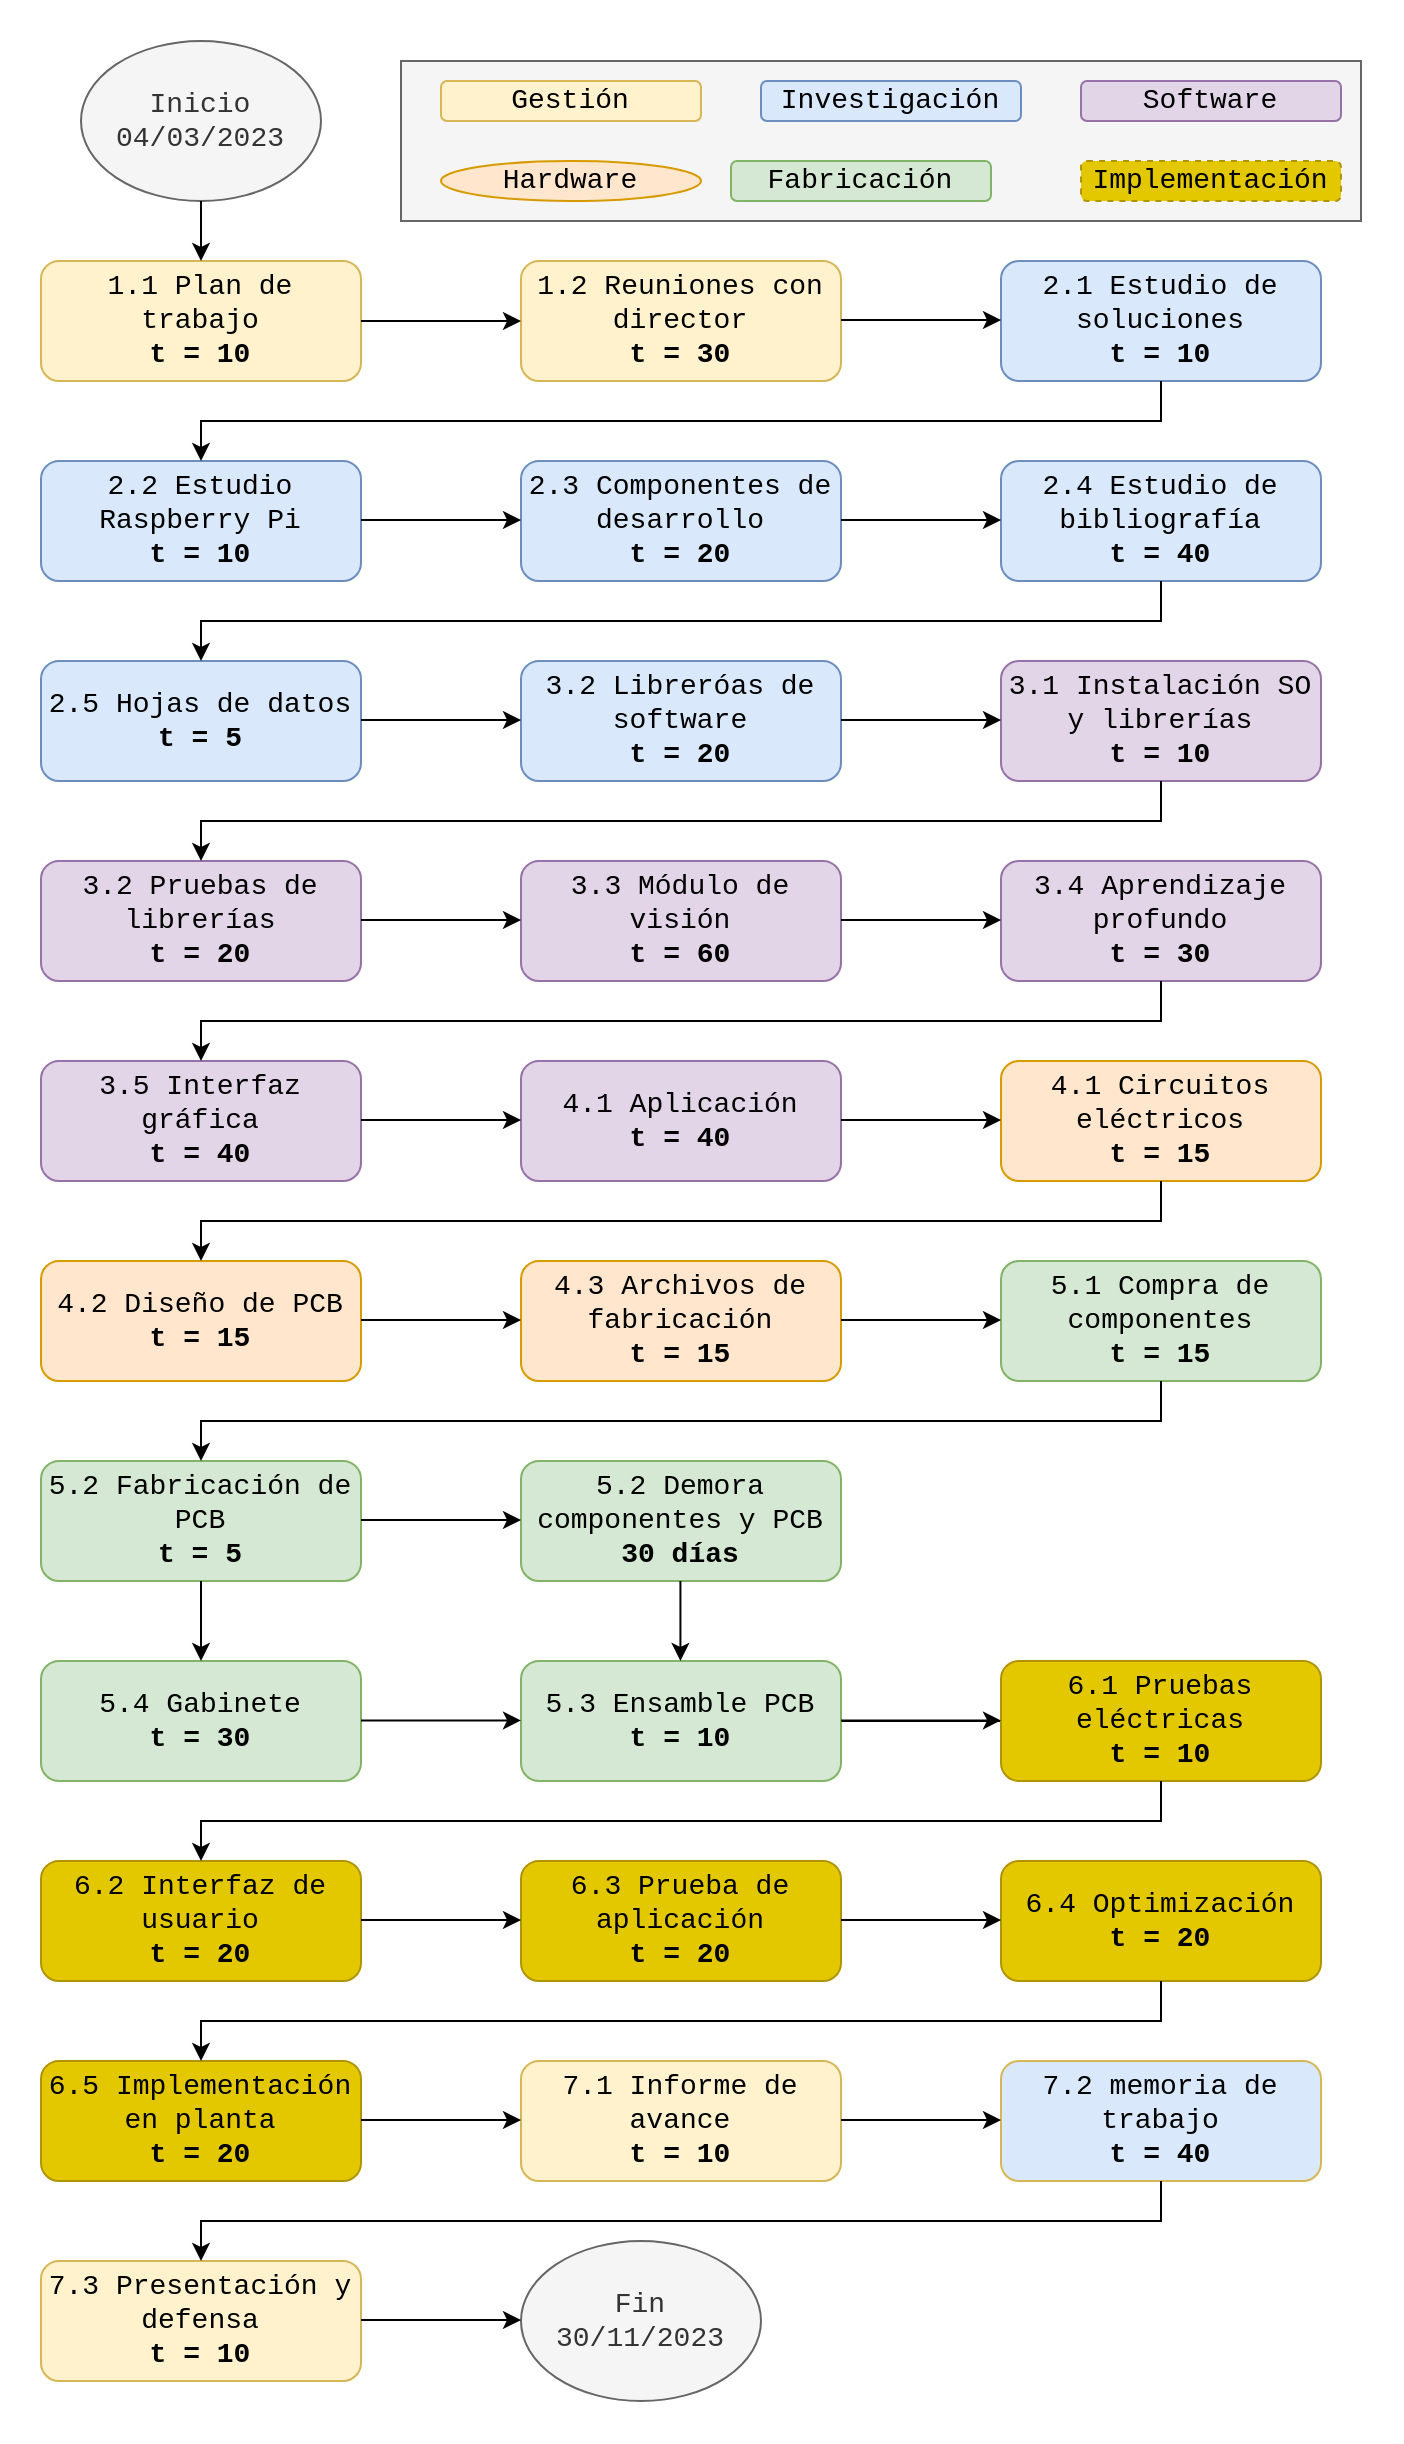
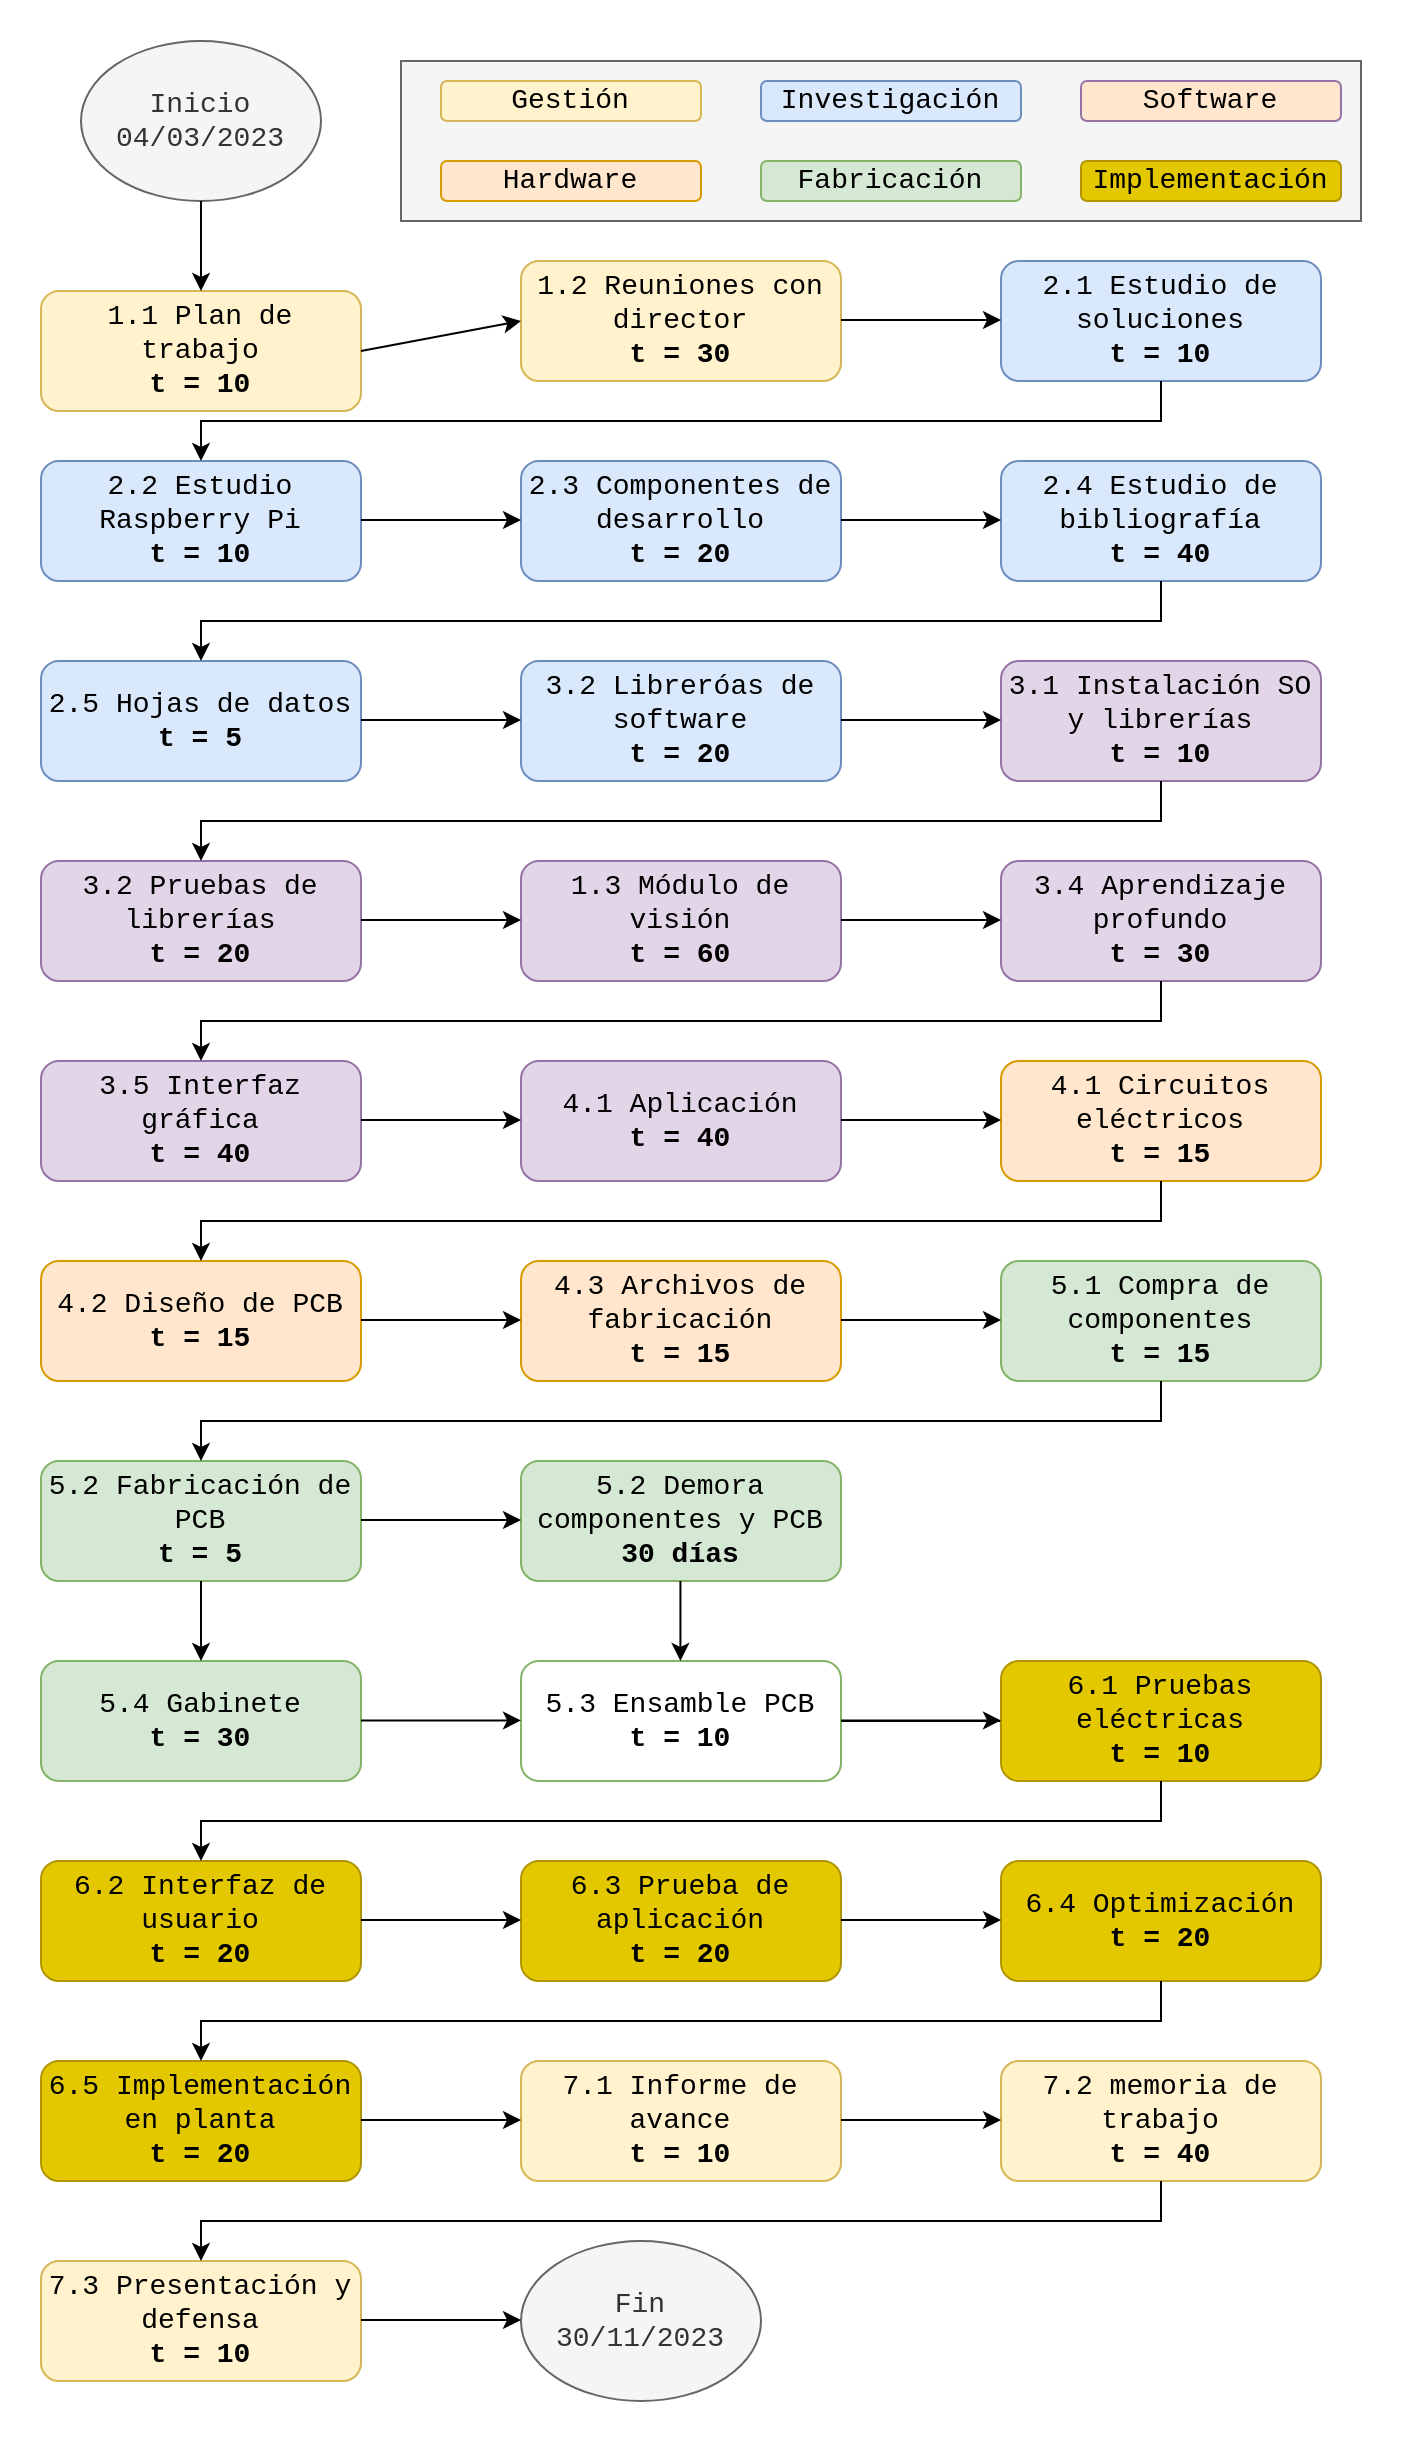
(1211, 101) -> (1211, 101)
(571, 181) -> (571, 181)
(861, 181) -> (891, 181)
(1211, 181) -> (1211, 181)
(201, 321) -> (201, 351)
(681, 921) -> (681, 921)
(681, 1721) -> (681, 1721)
(1161, 2121) -> (1161, 2121)
